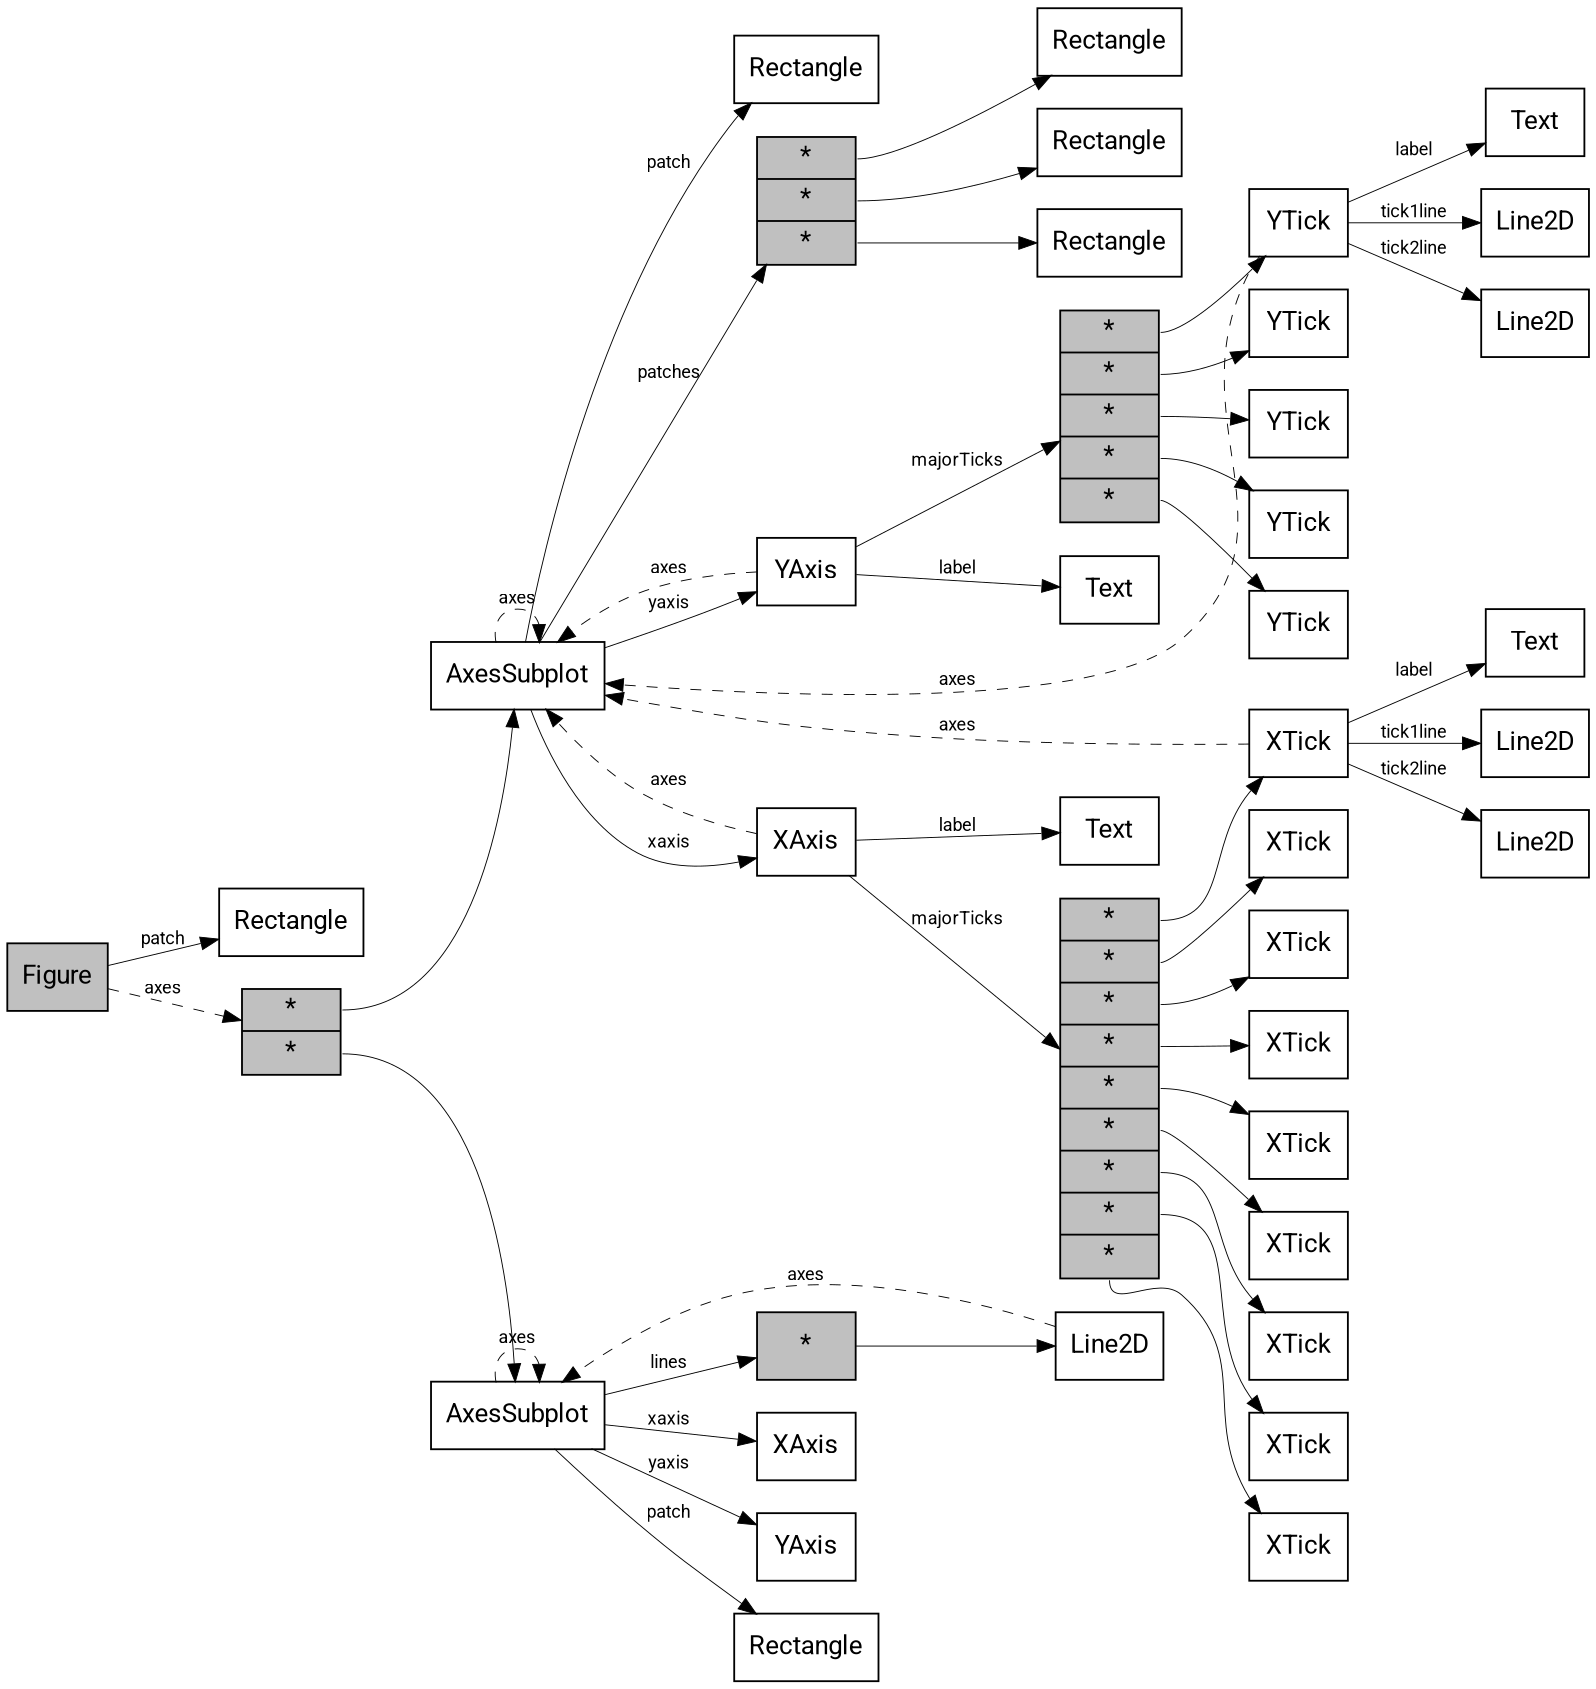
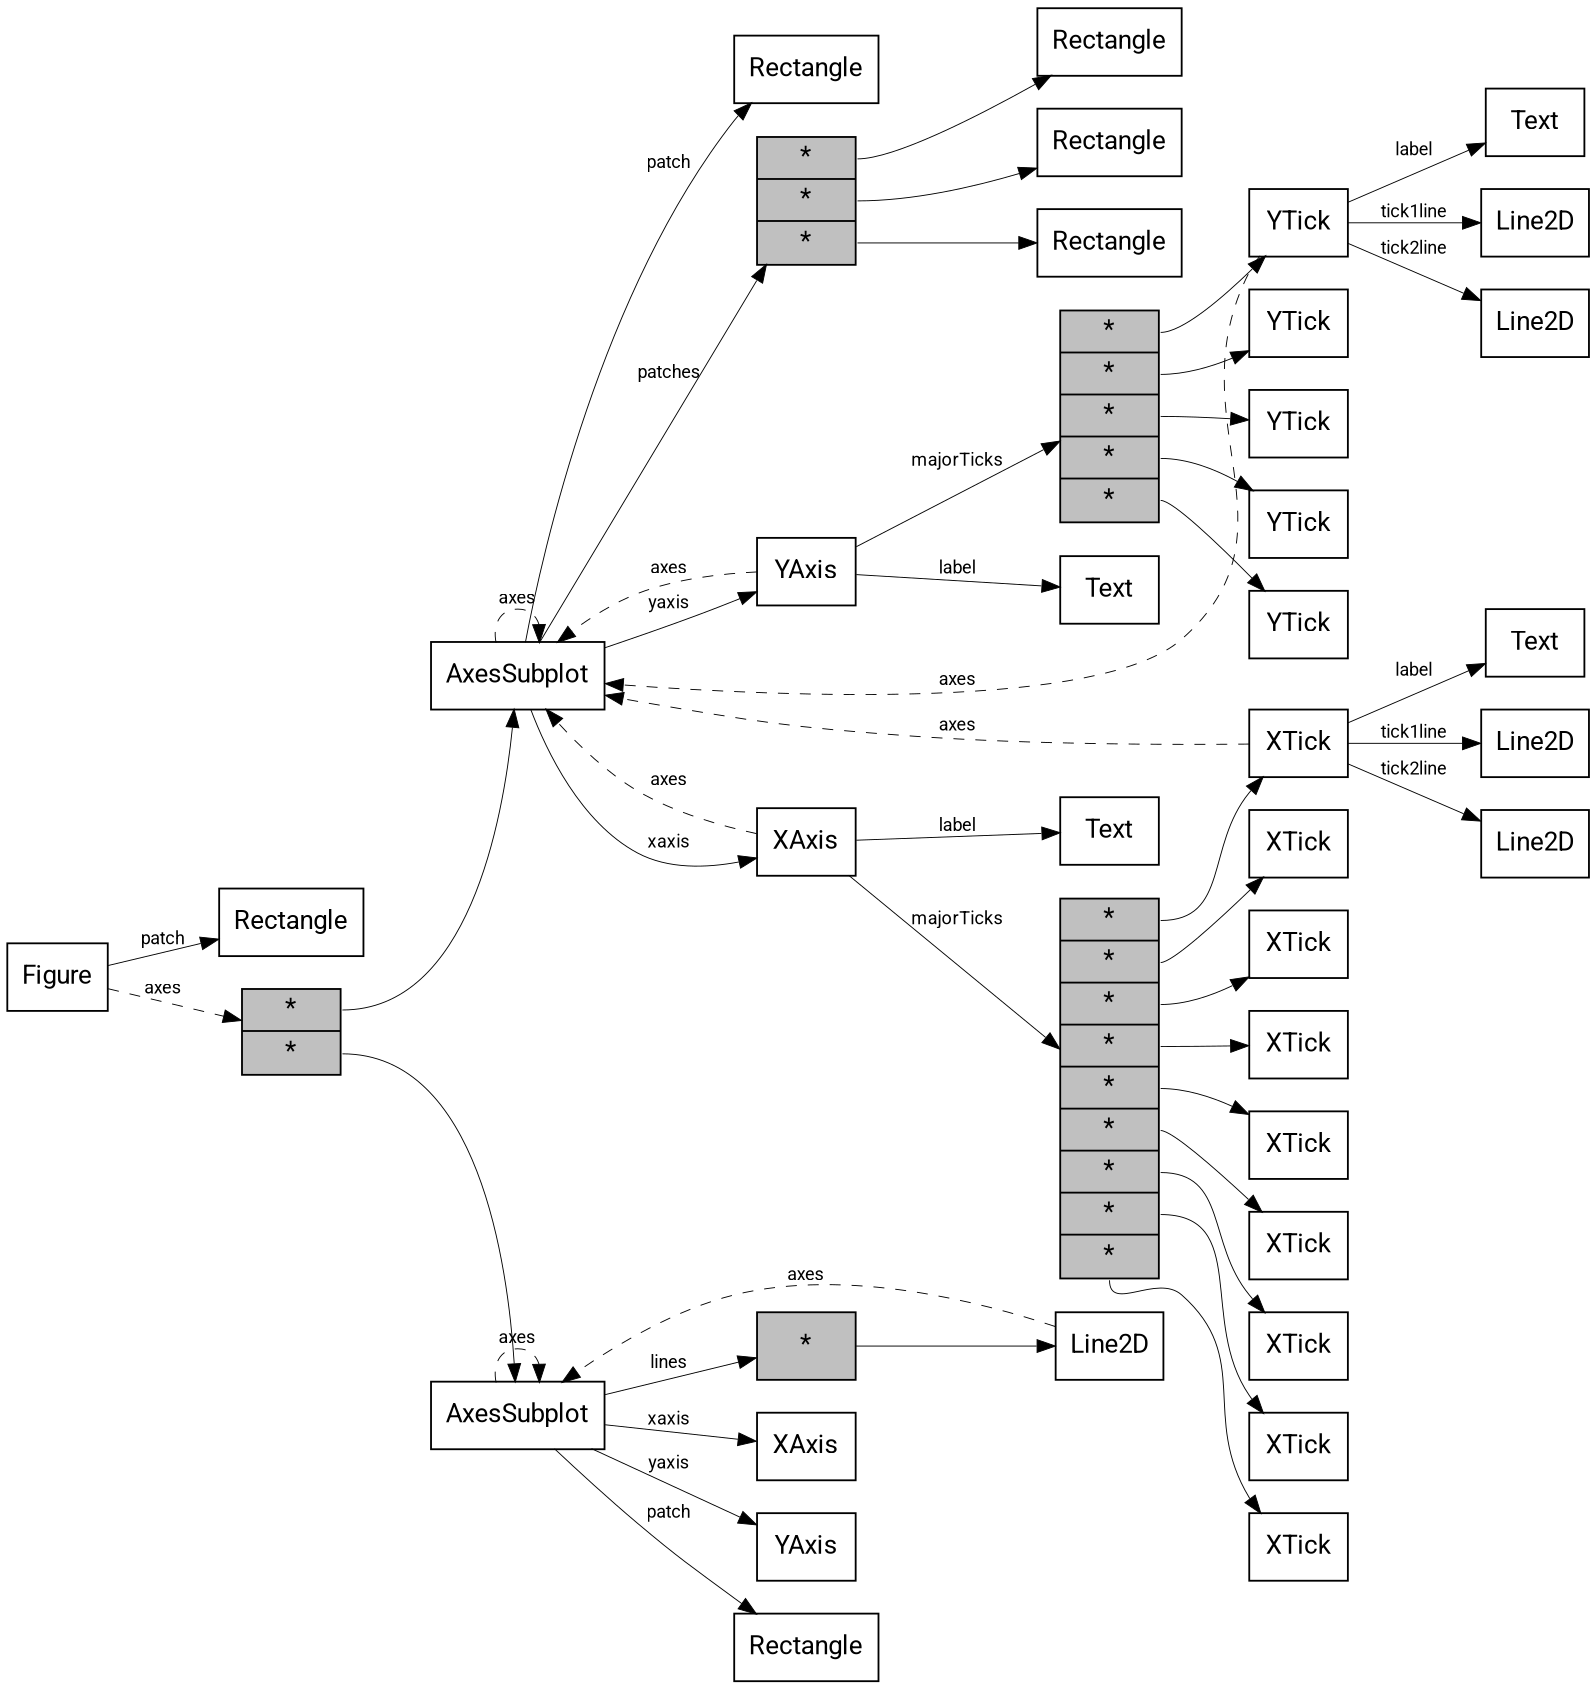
(58, 977) -> (58, 977)
